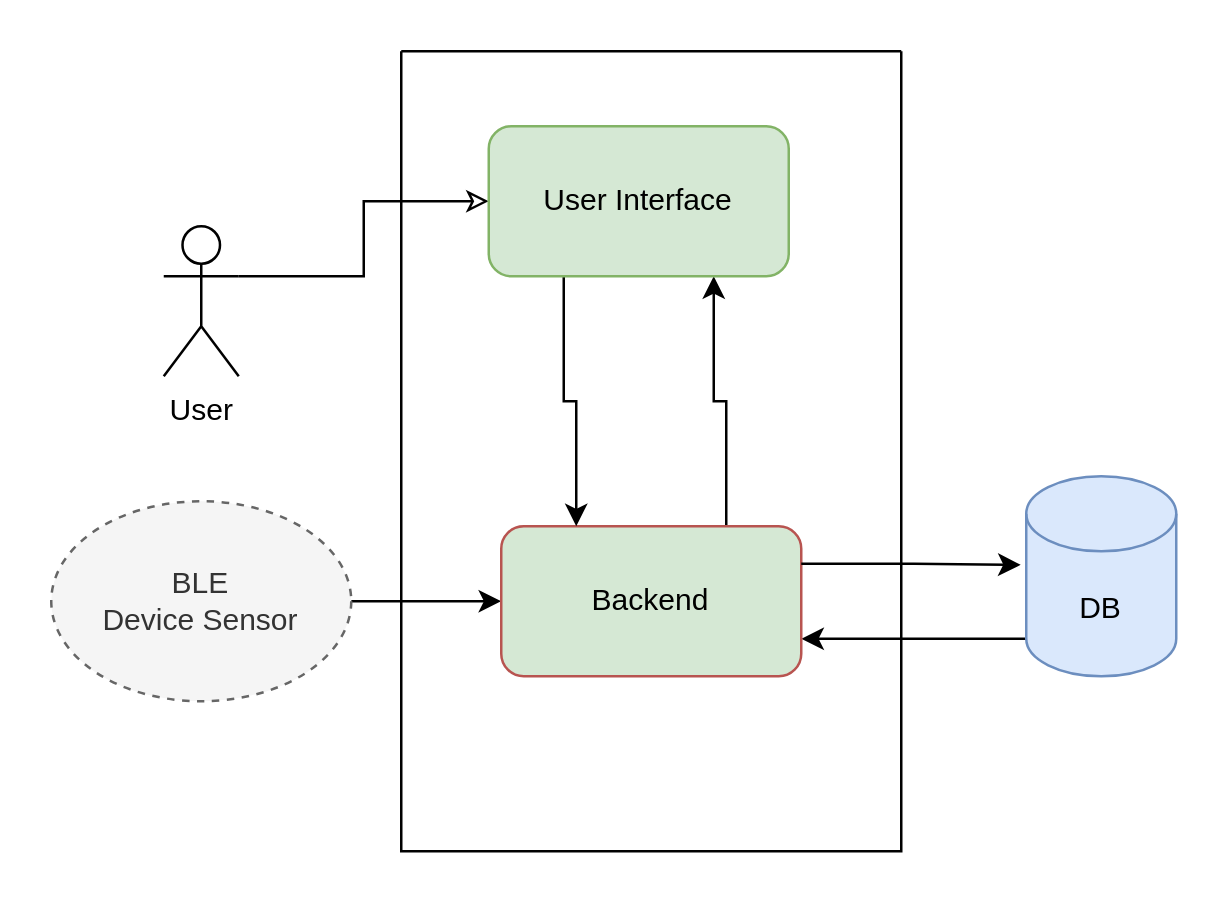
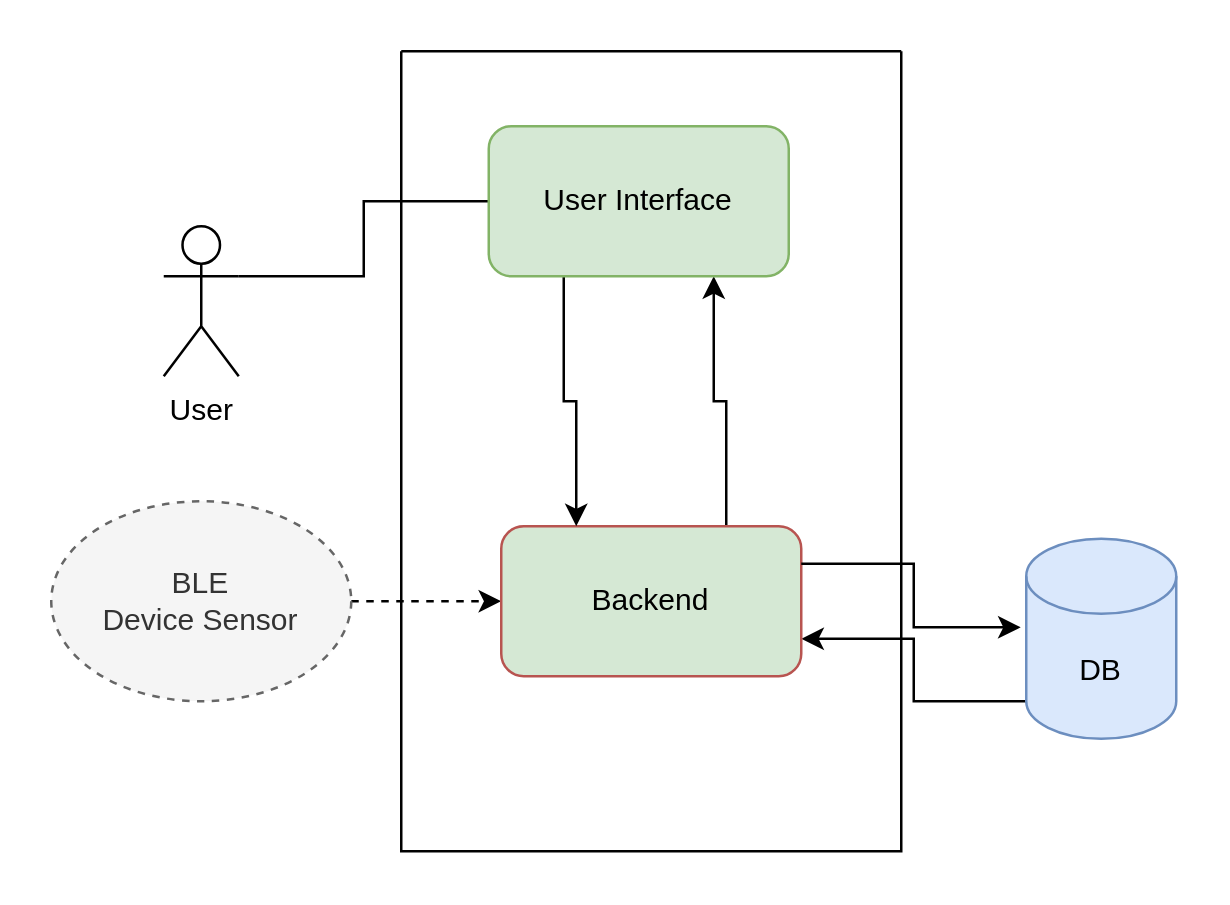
(470, 201) -> (477, 201)
(1101, 576) -> (1101, 639)
(447, 601) -> (447, 601)
